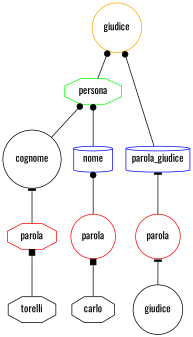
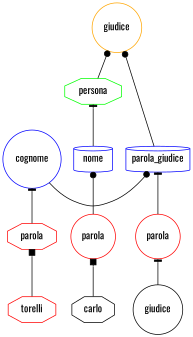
(65, 123) -> (98, 205)
(93, 127) -> (93, 127)
(32, 159) -> (32, 159)
(32, 310) -> (32, 310)
